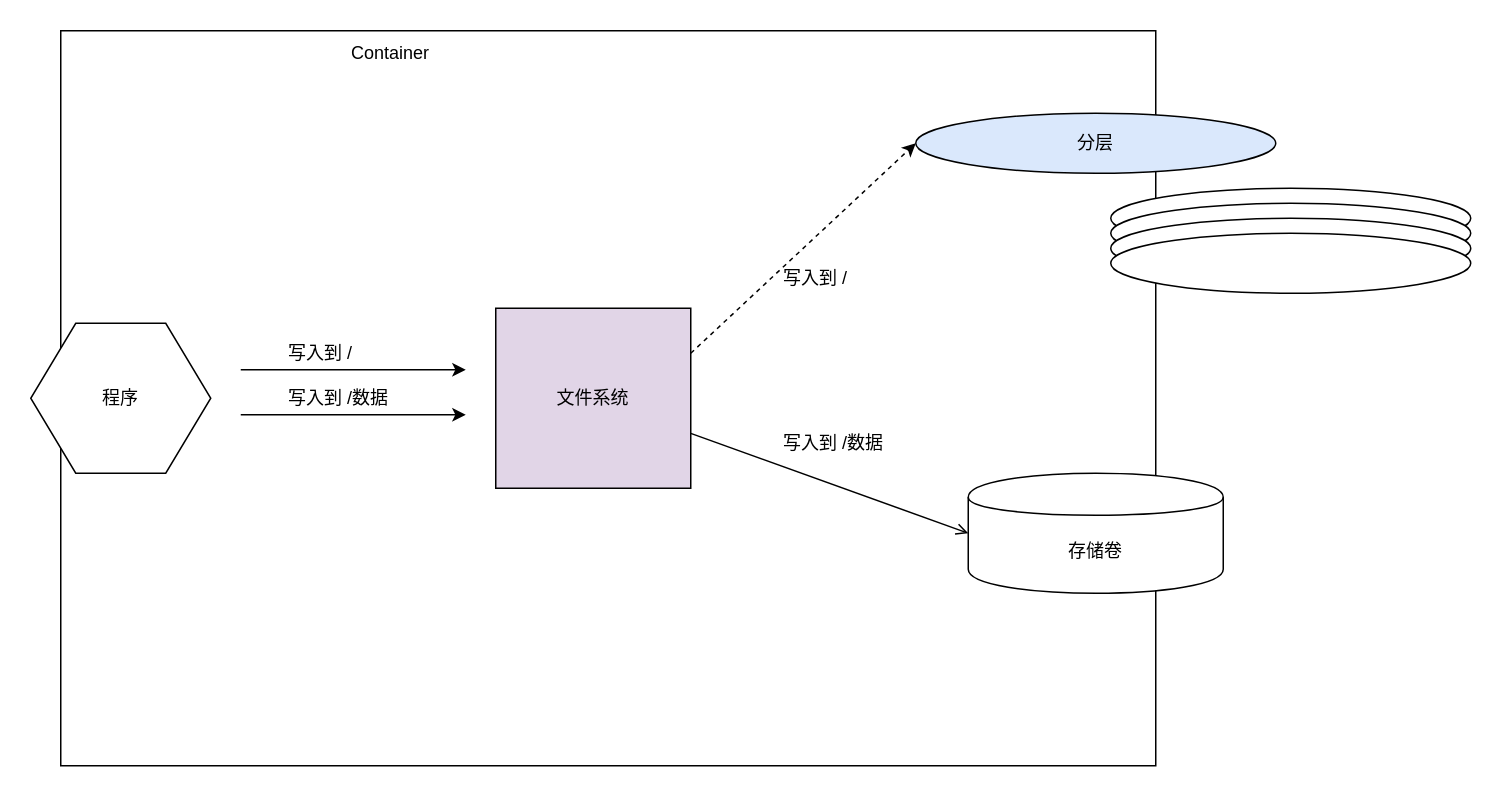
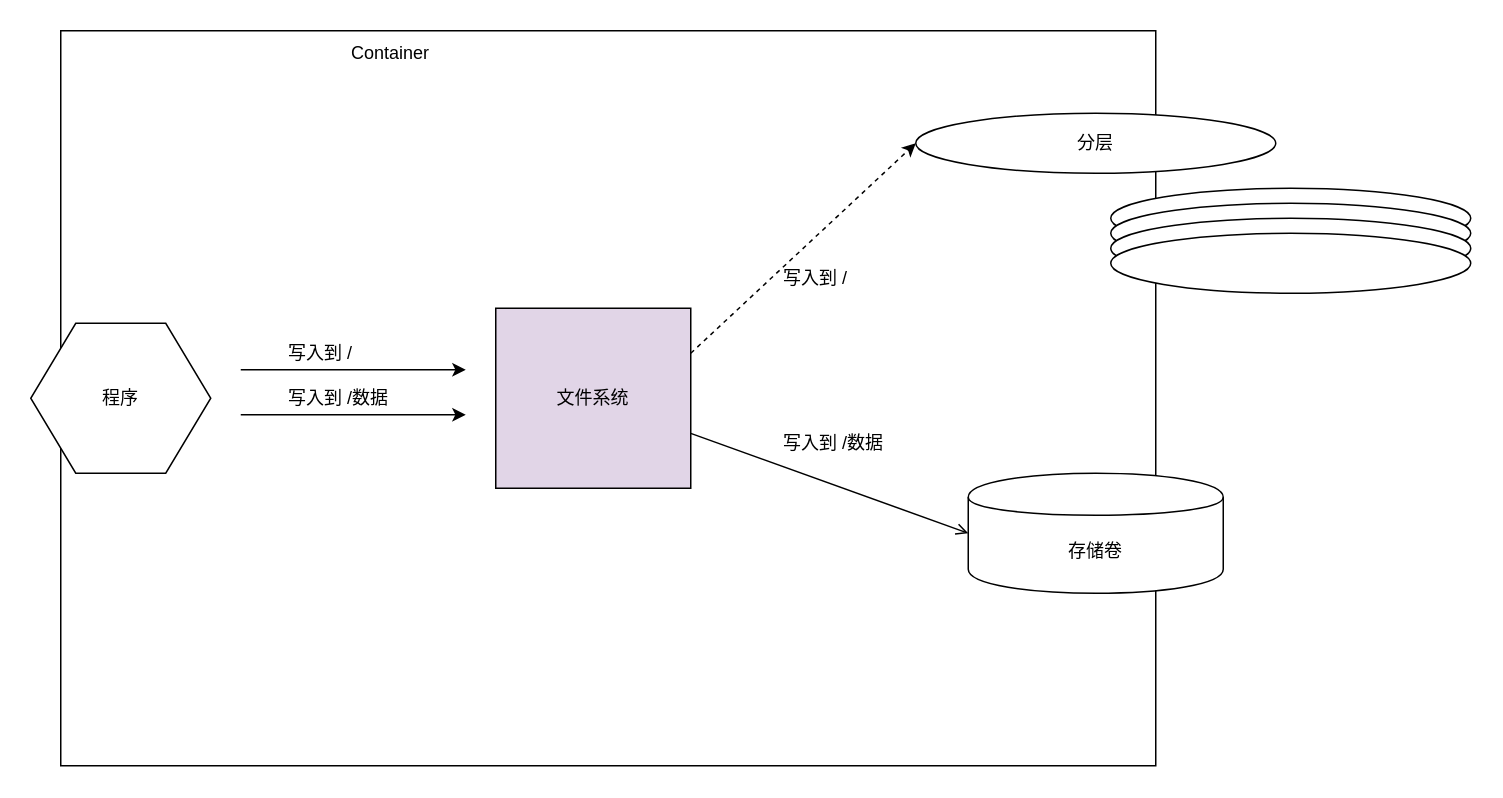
(1096, 143) -> (1096, 143)
